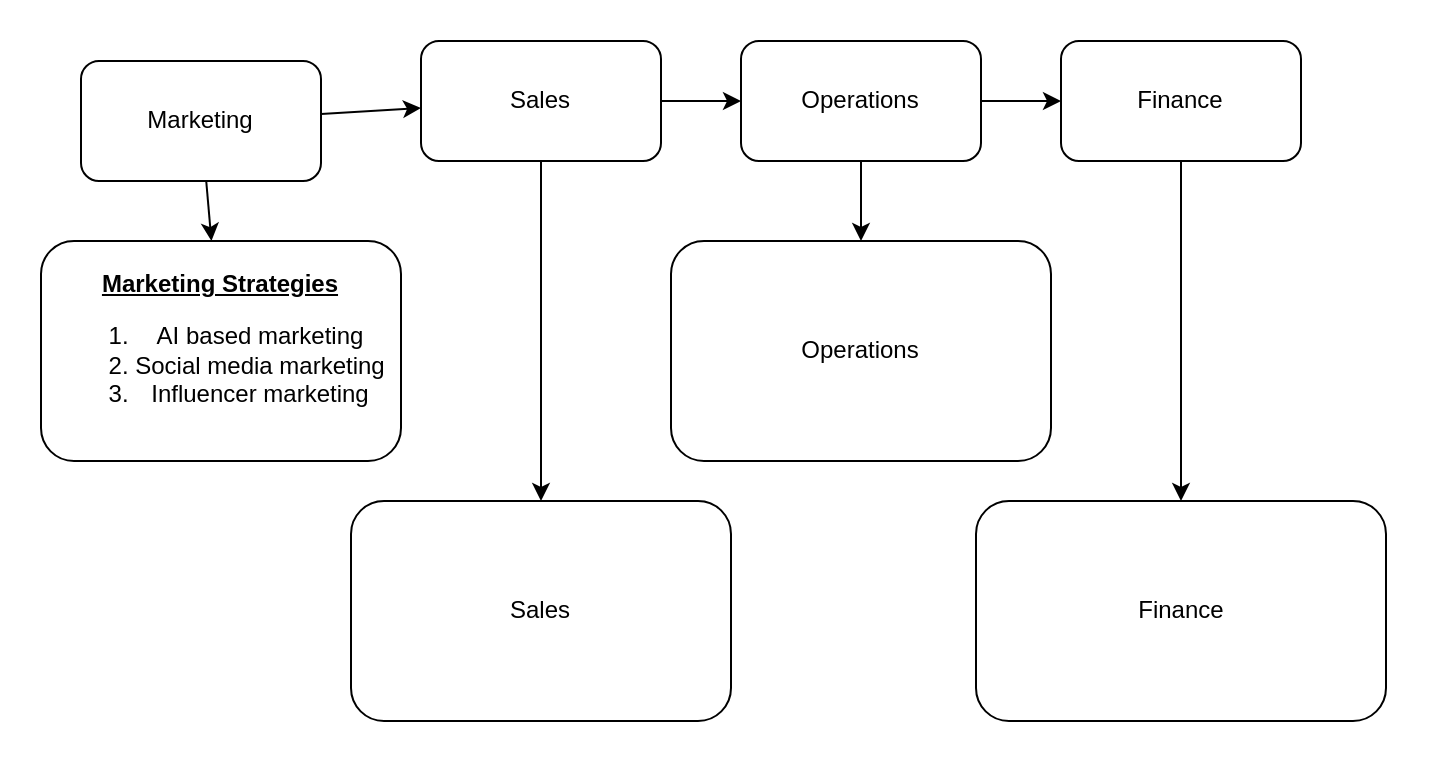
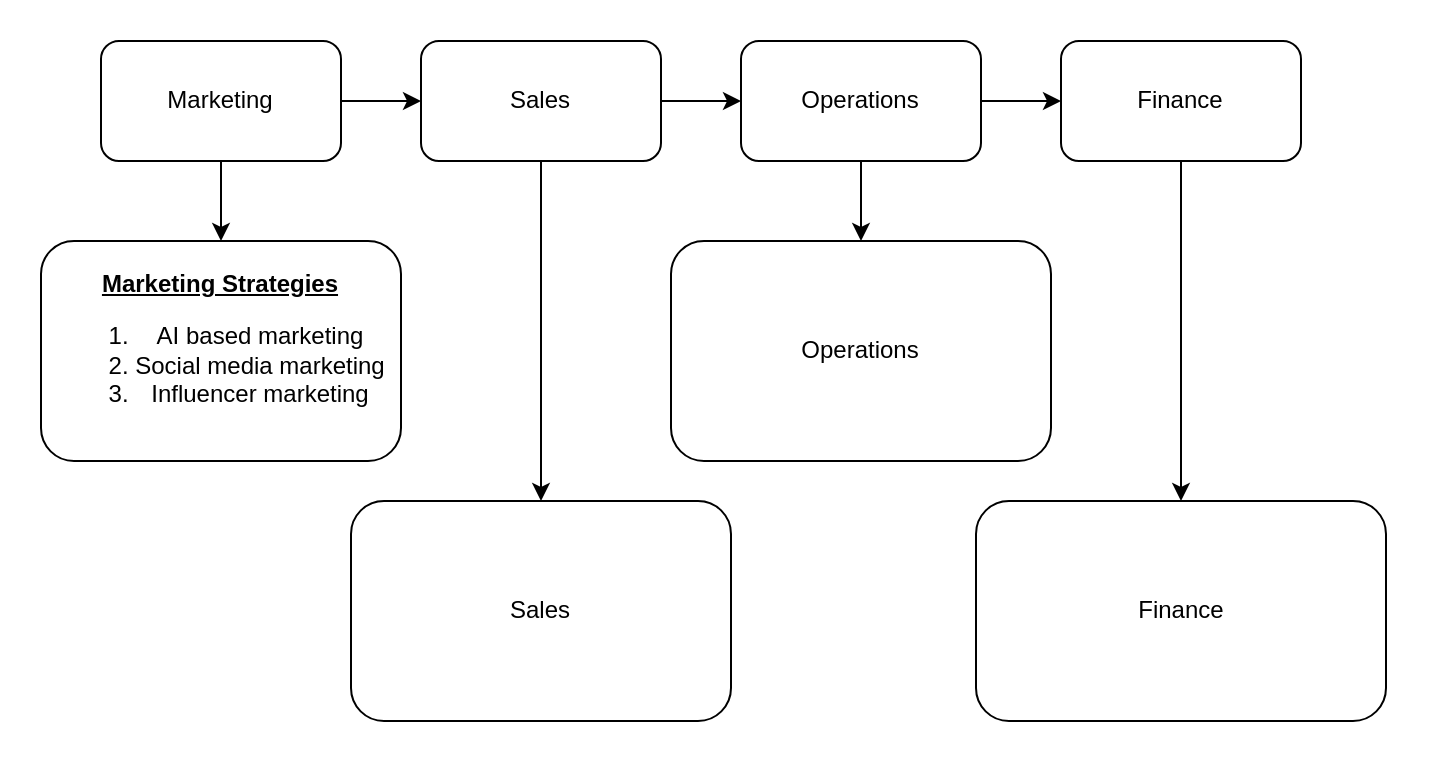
(201, 121) -> (221, 101)
